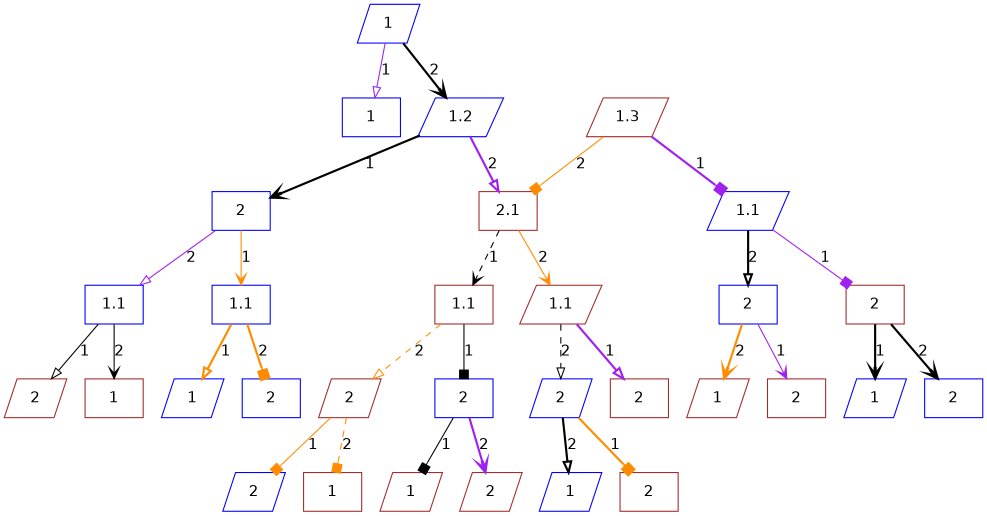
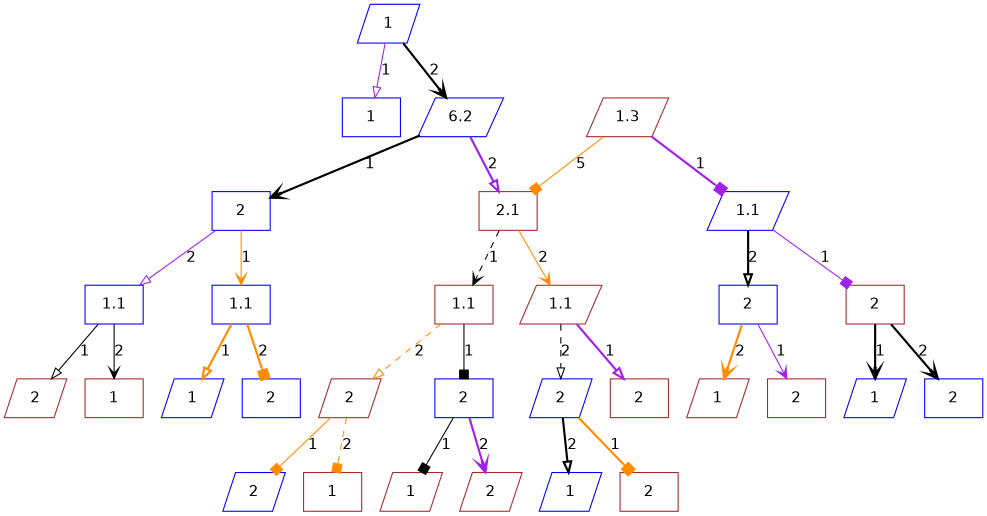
(461, 117) -> (461, 117)
(581, 164) -> (581, 164)
